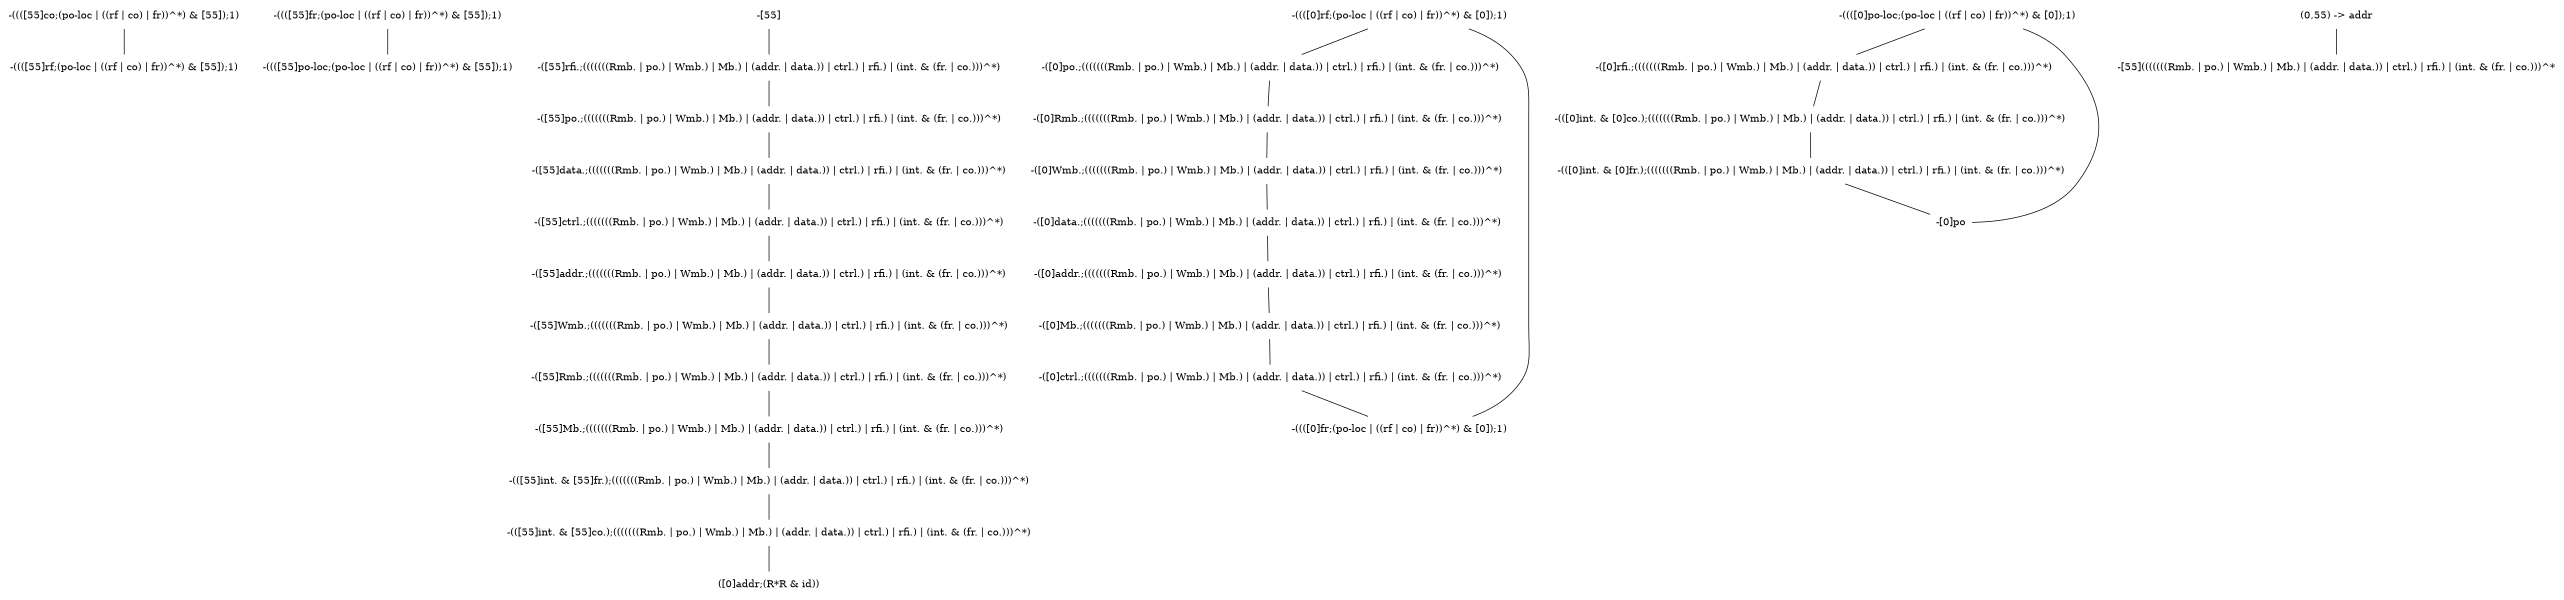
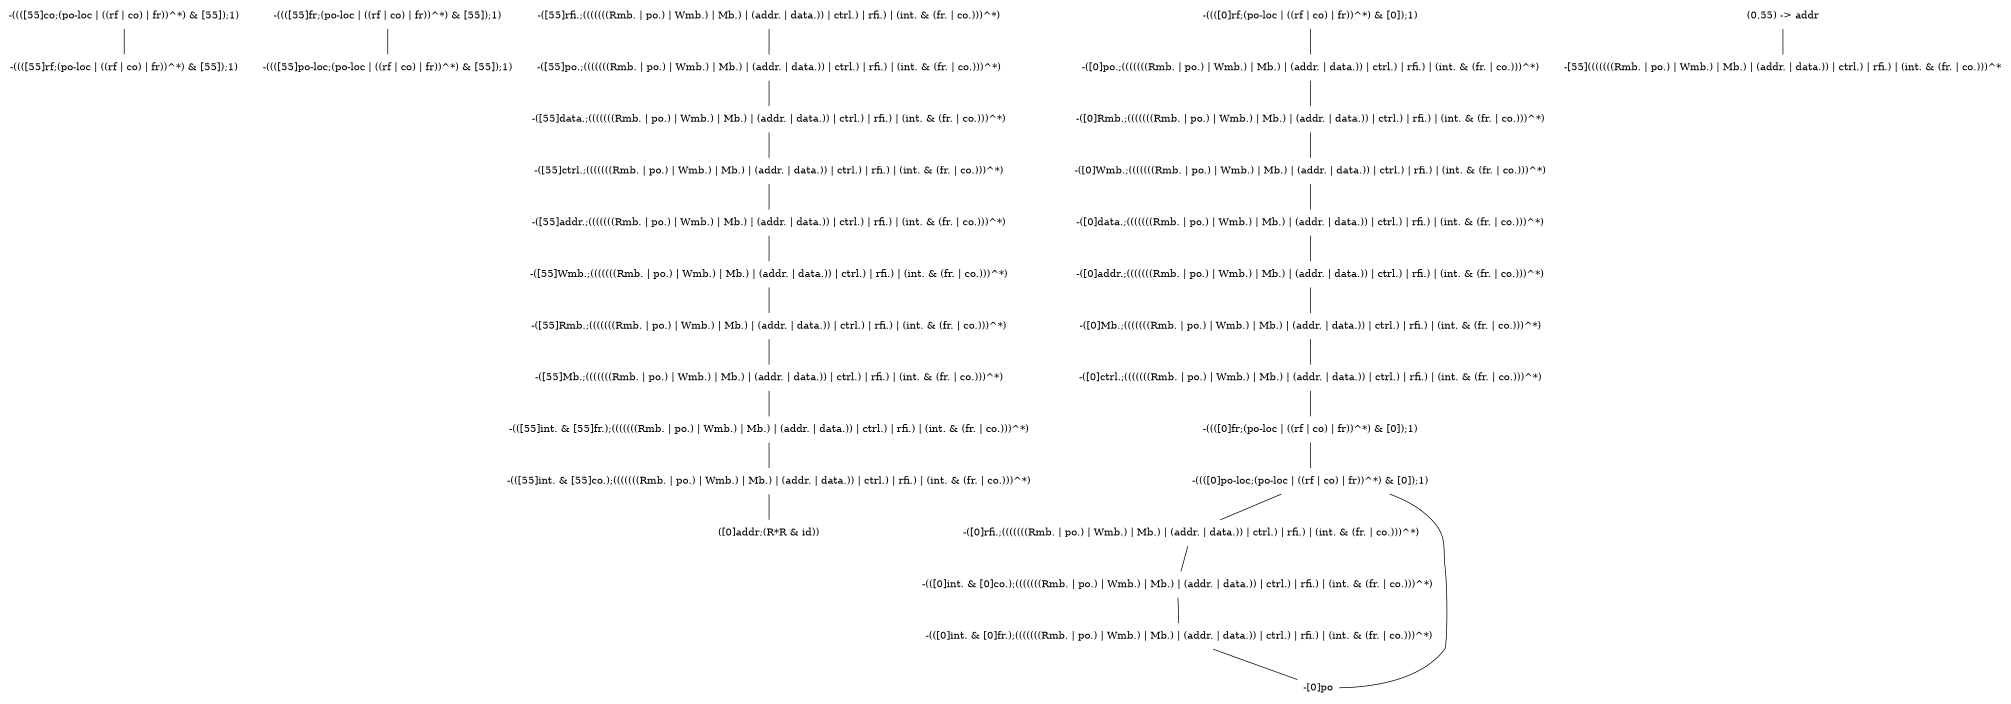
(769, 16) -> none
(1529, 222) -> (1310, 455)
